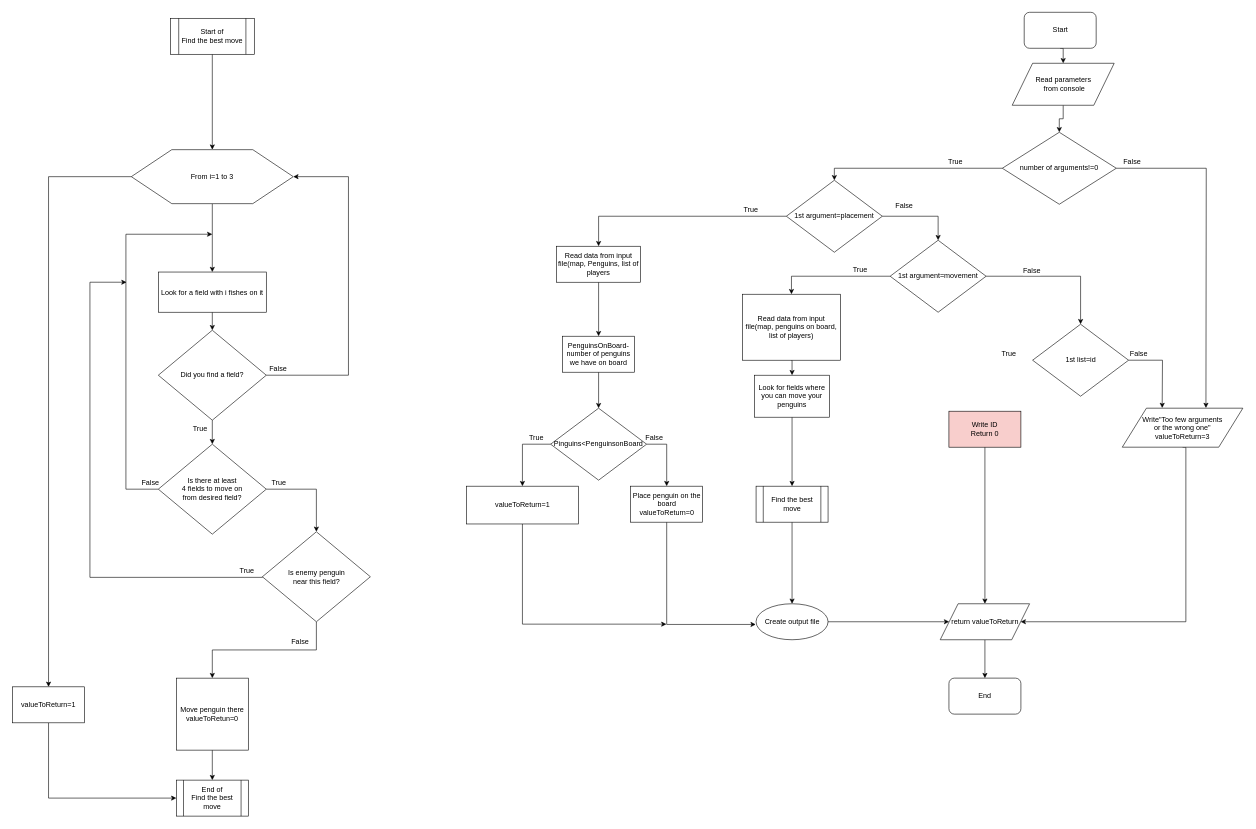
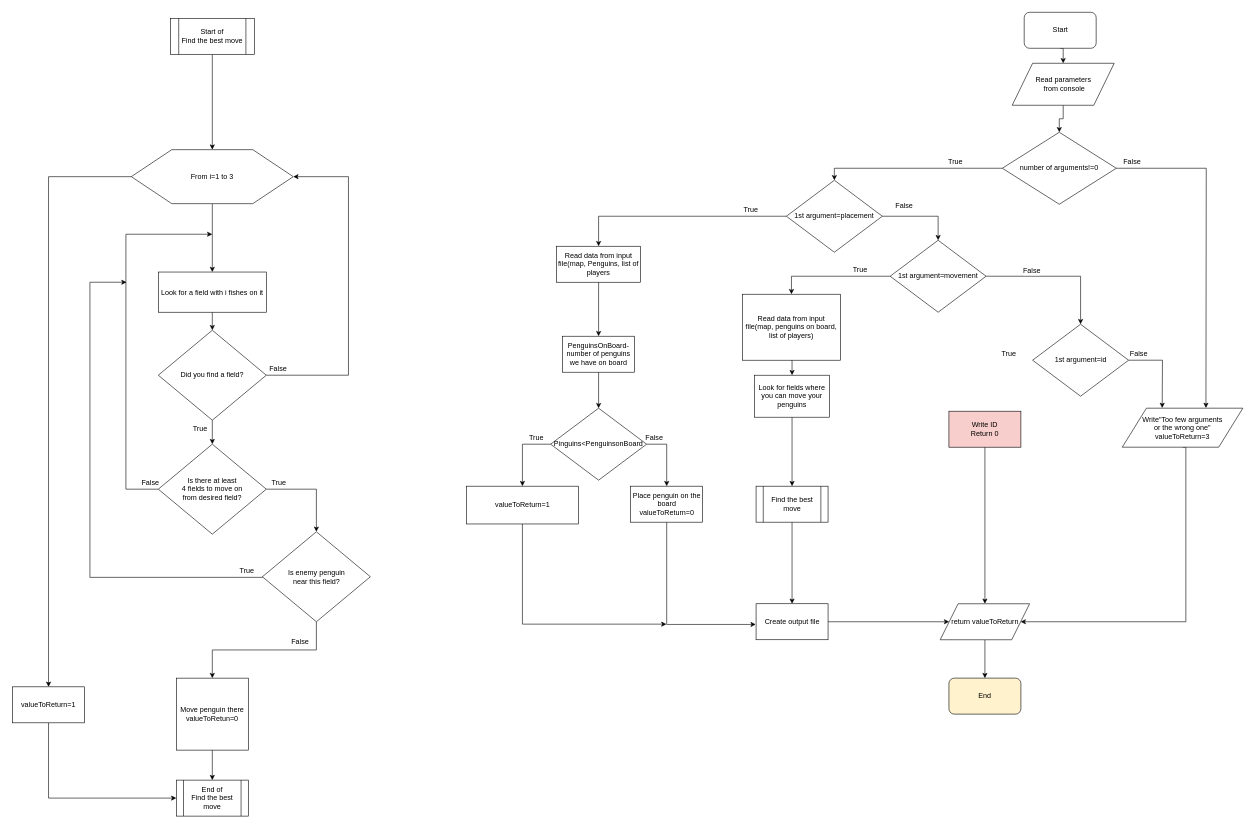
(1081, 360) -> (1081, 360)
(792, 622) -> (792, 622)
(985, 696) -> (985, 696)
